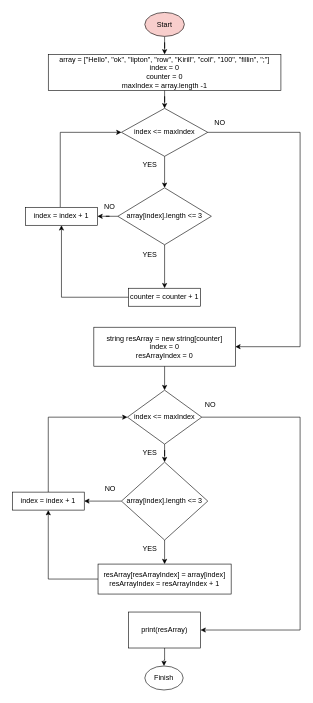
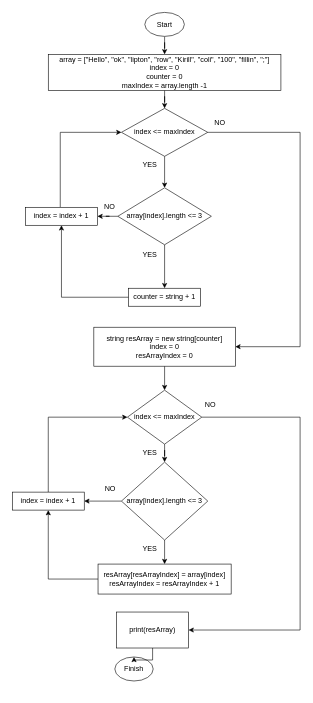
(165, 24) -> (165, 24)
(165, 297) -> (165, 297)
(165, 630) -> (153, 630)
(164, 678) -> (134, 669)
